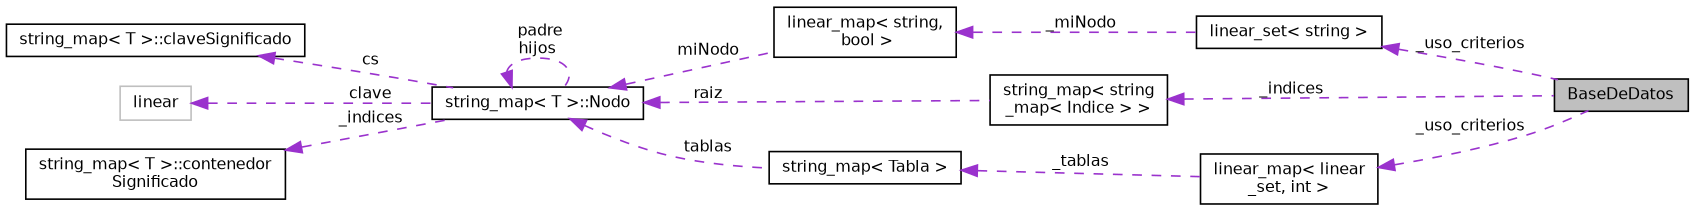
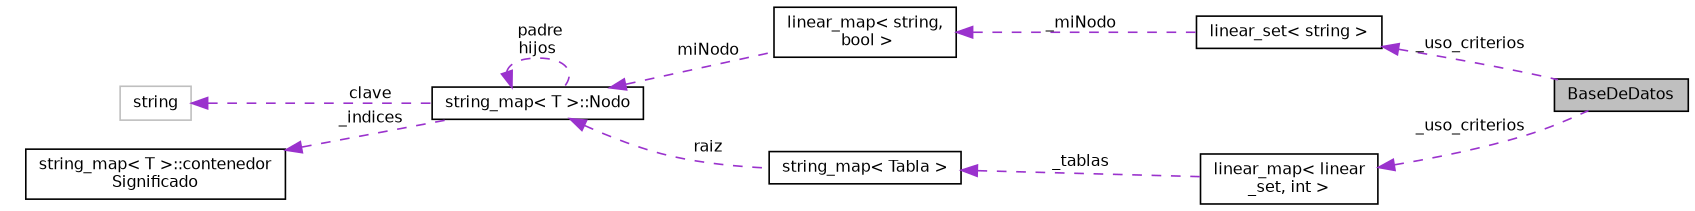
(156, 40) -> none
(1079, 100) -> none
(156, 103) -> (156, 103)
(706, 148) -> (706, 148)
